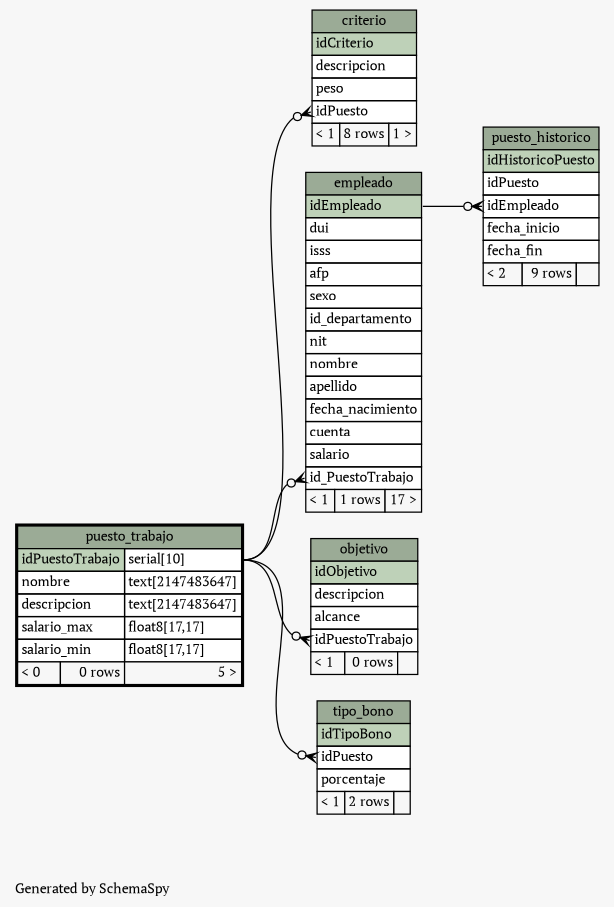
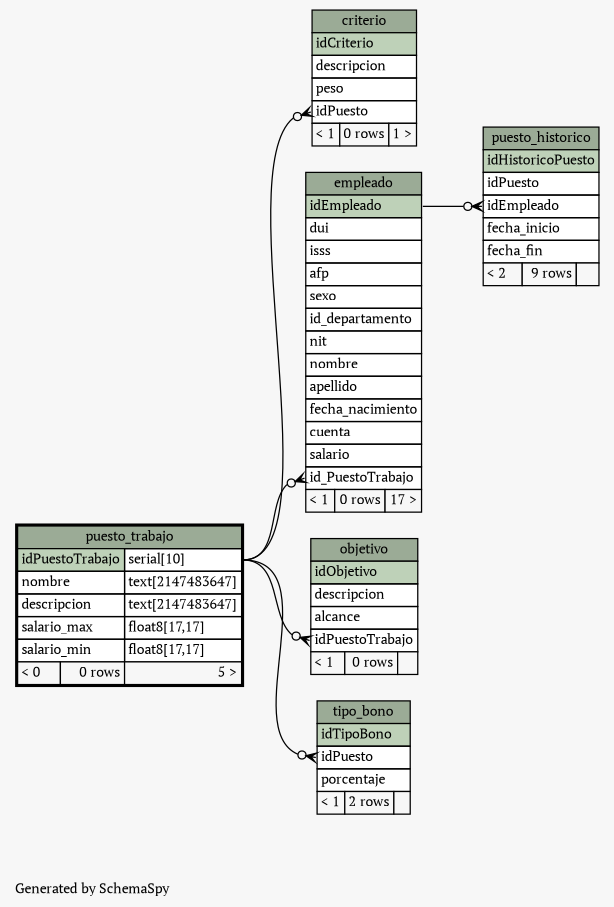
(364, 134) -> (364, 134)
(361, 500) -> (361, 500)
